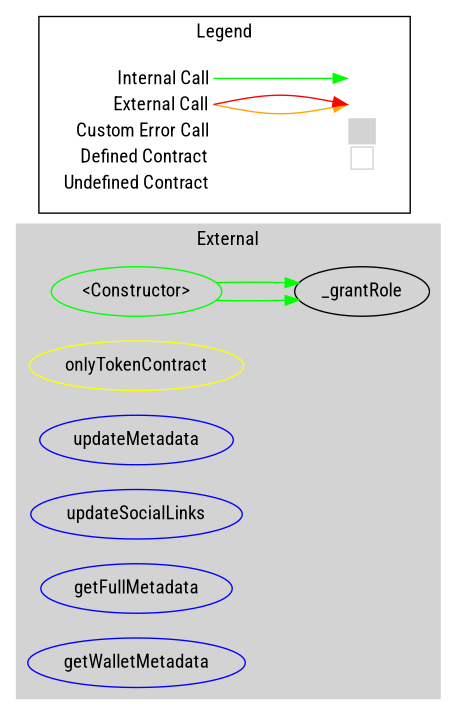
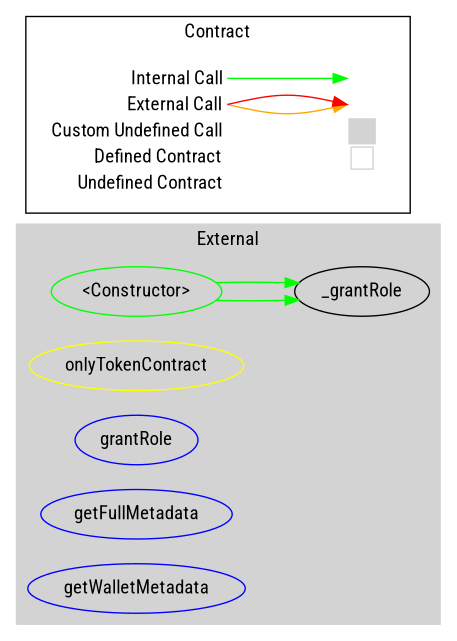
(225, 32) -> (218, 32)
(143, 131) -> (137, 131)
(137, 440) -> none
(137, 514) -> (137, 440)
